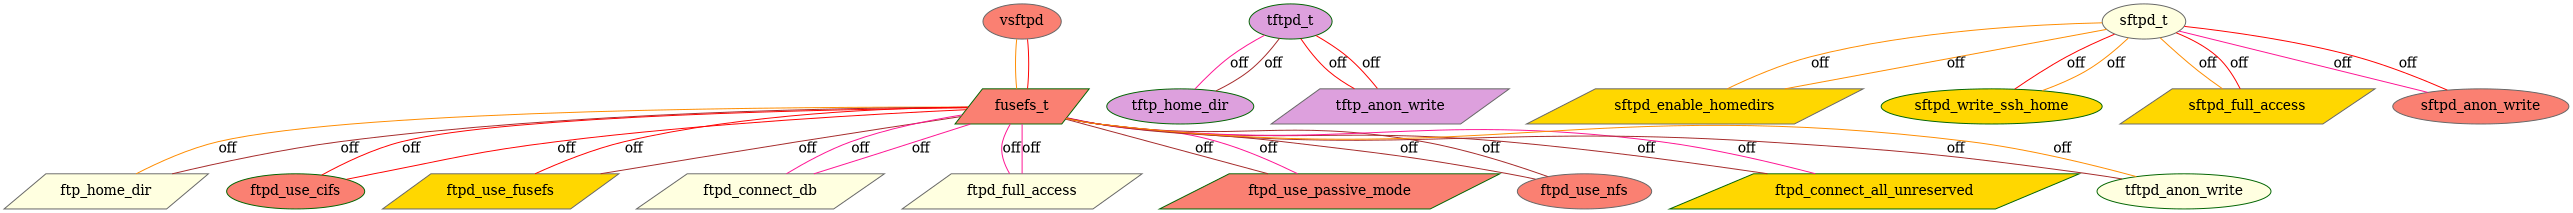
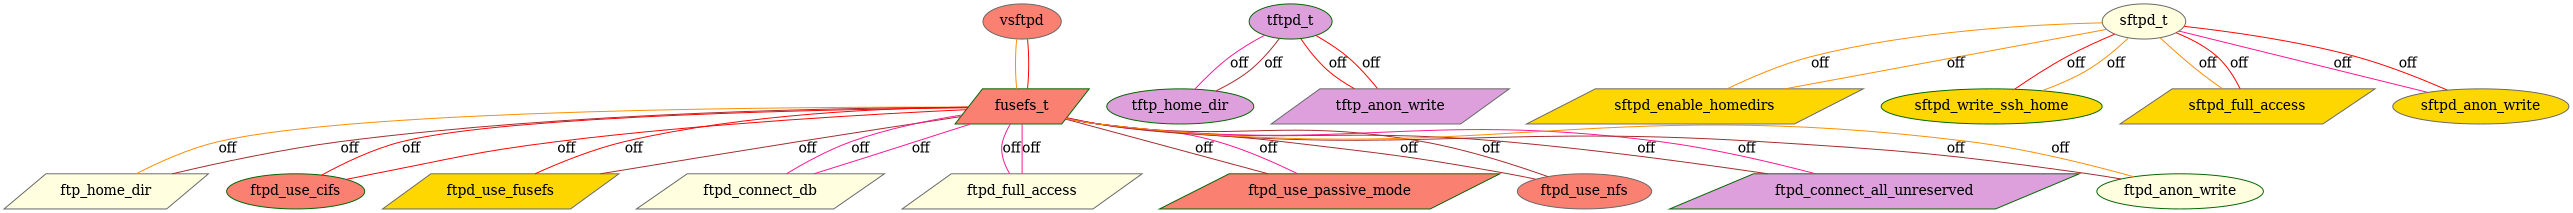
(2481, 106) -> (2481, 106)
(1874, 191) -> (1874, 191)
(2184, 191) -> (2180, 191)
